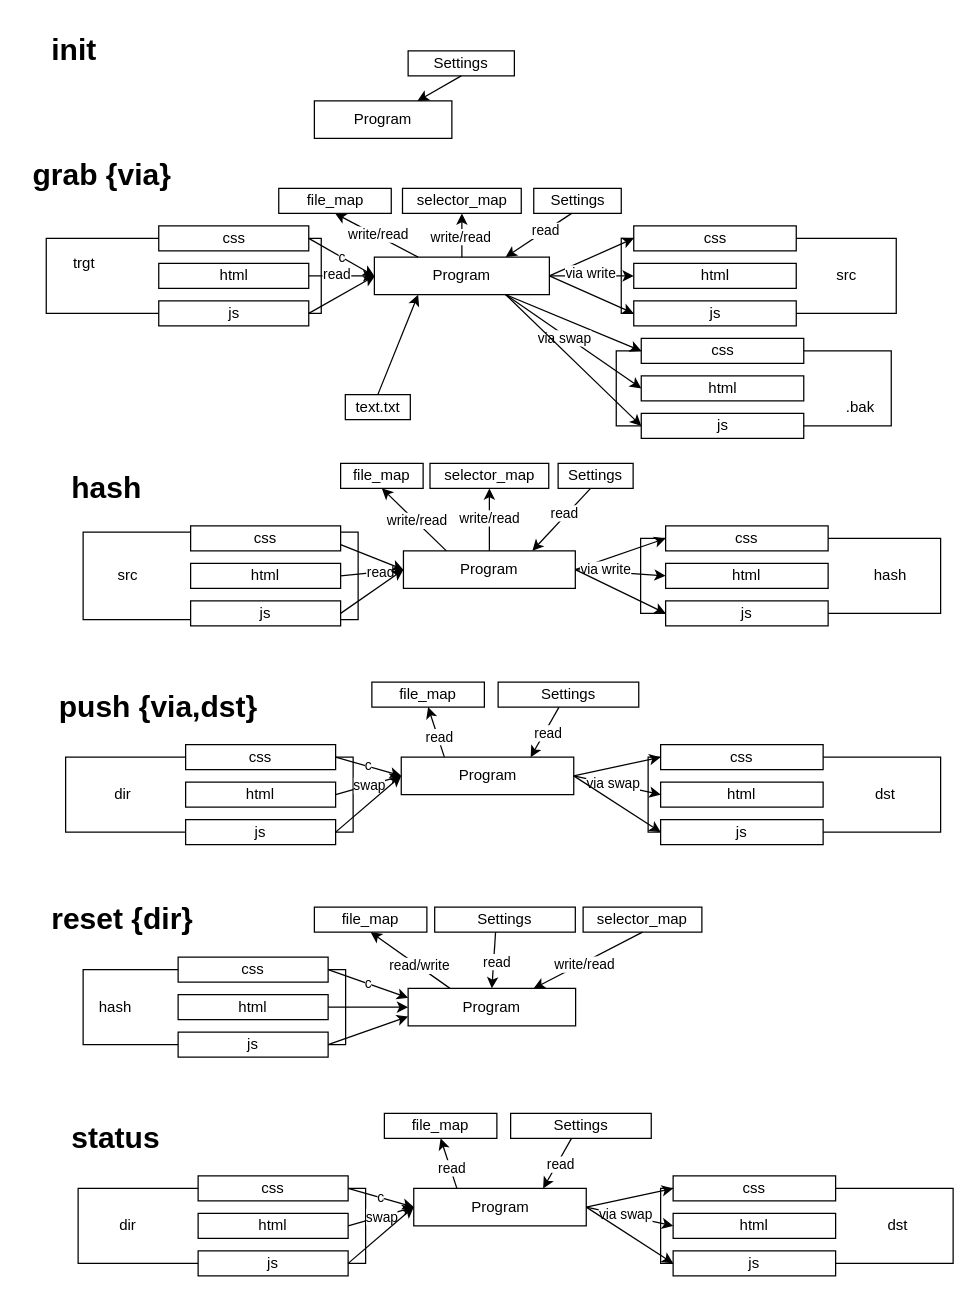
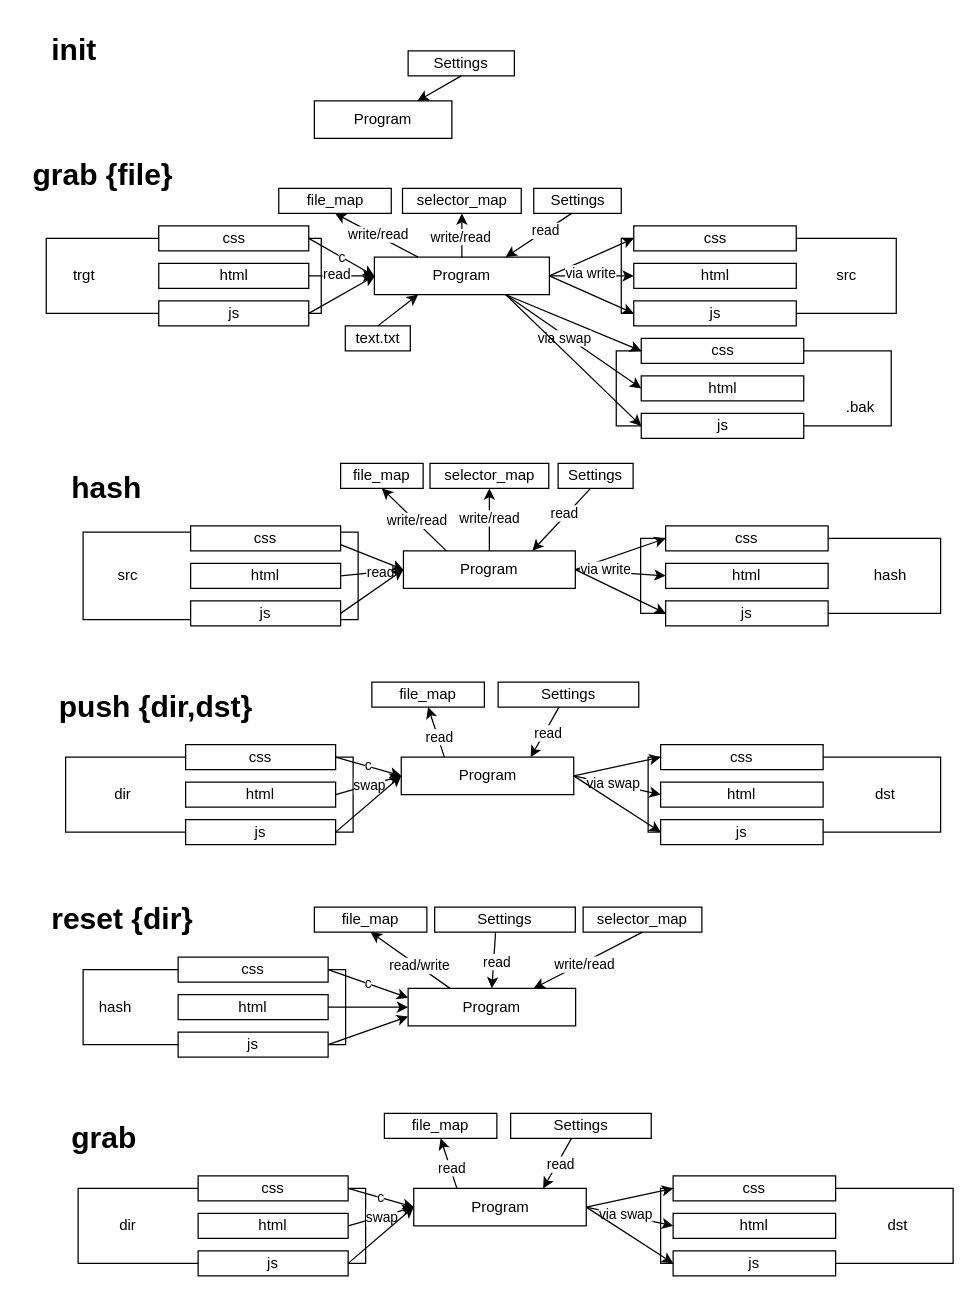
(71, 147) -> (73, 147)
(84, 263) -> (84, 276)
(378, 407) -> (378, 338)
(112, 678) -> (112, 678)
(97, 1110) -> (89, 1110)
